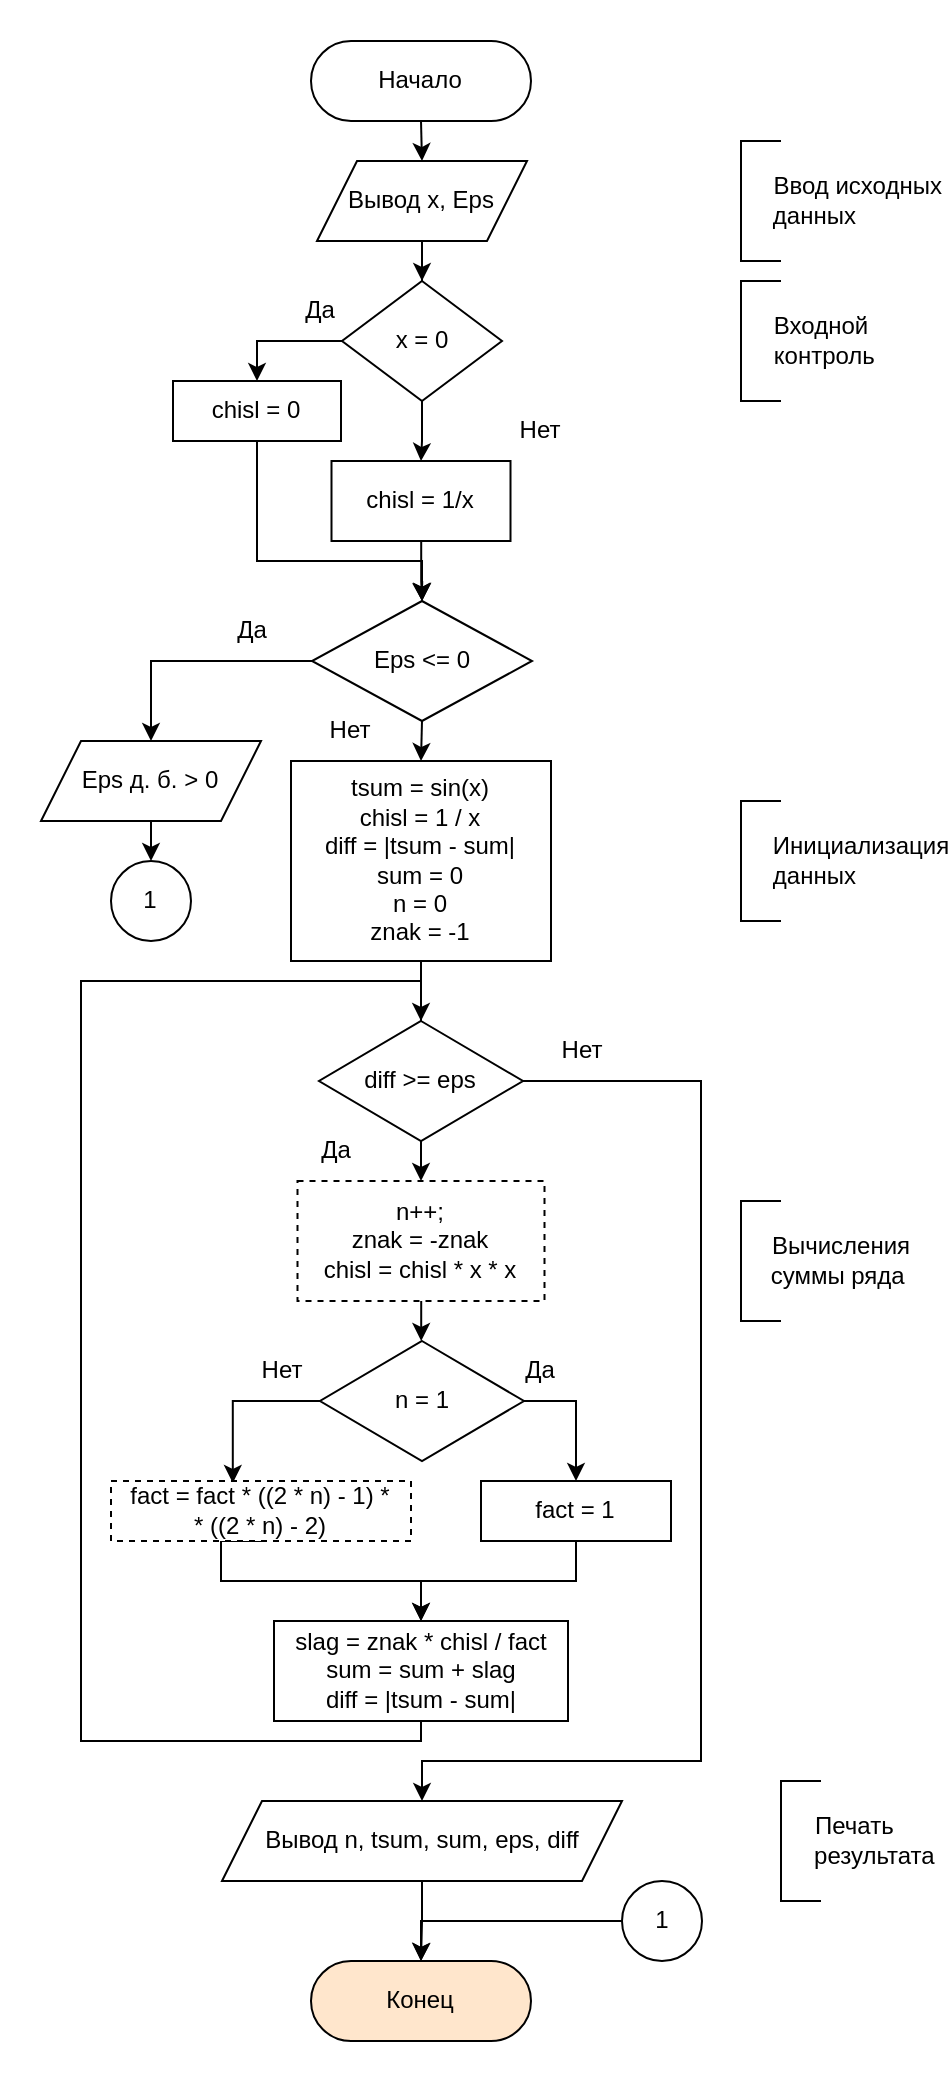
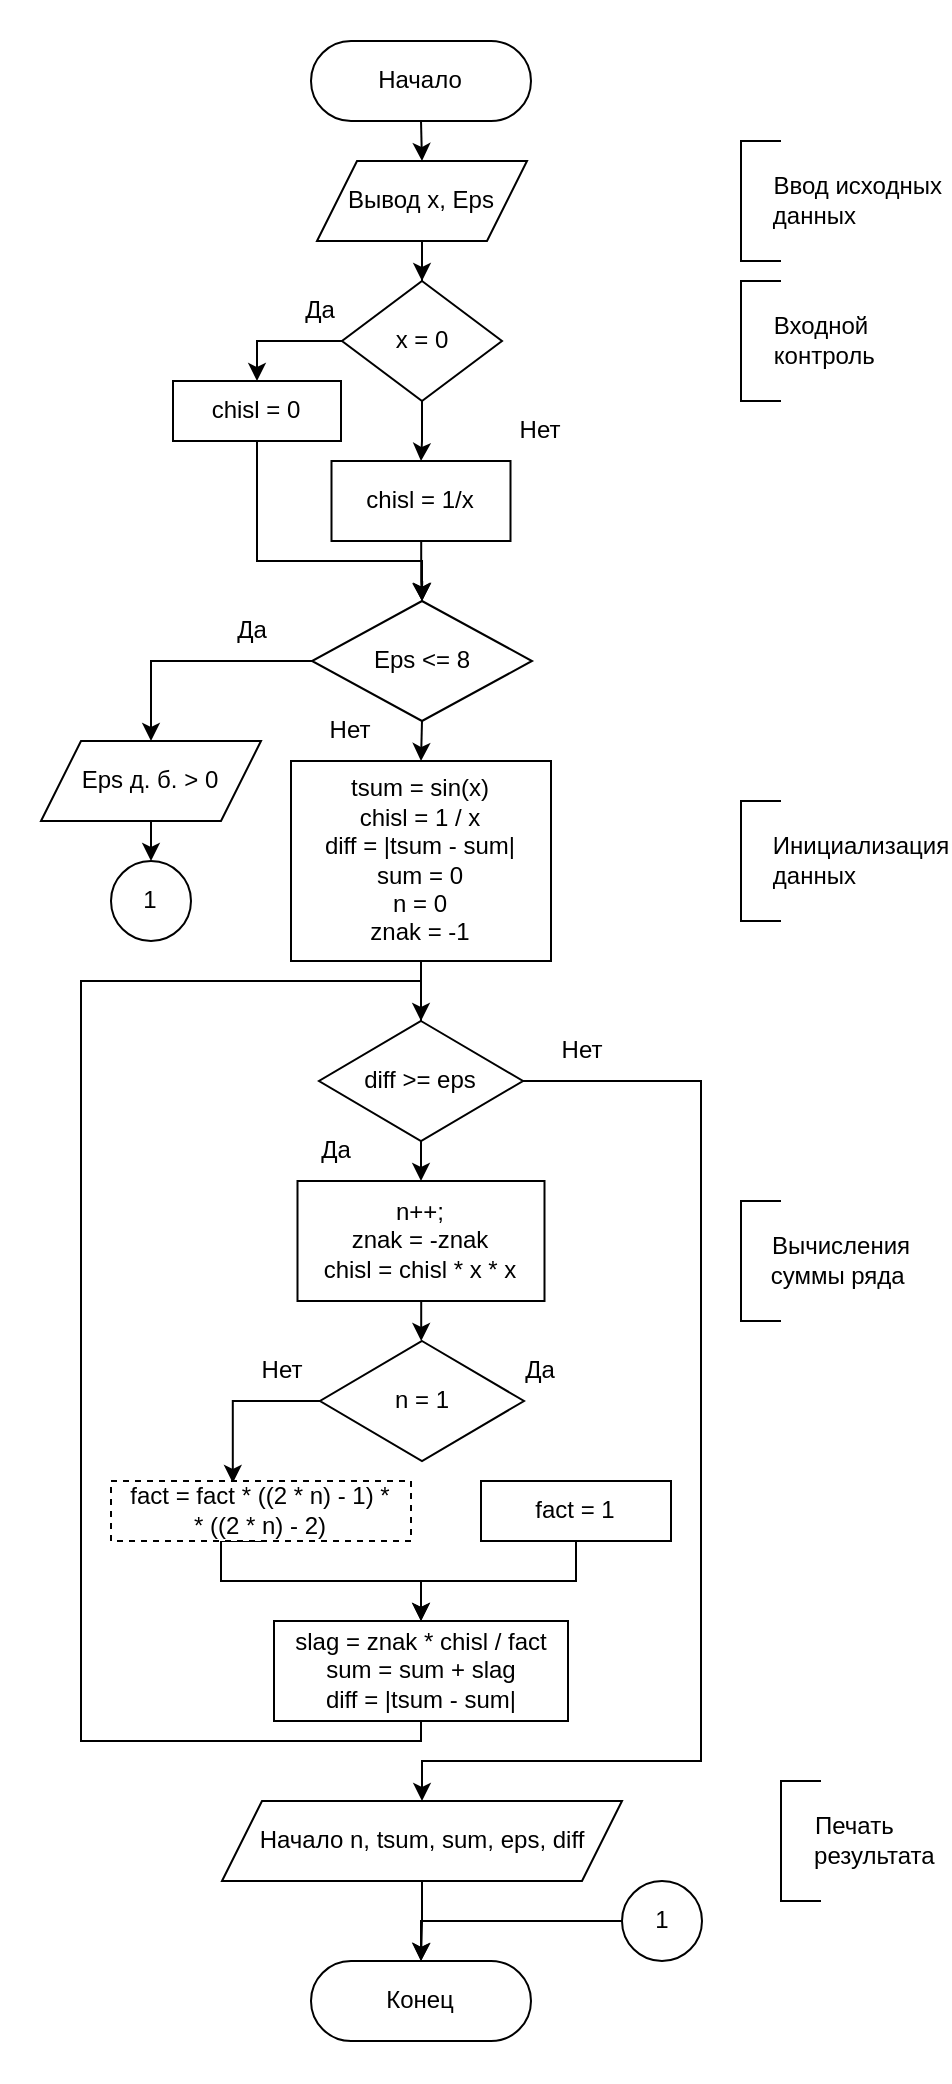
(423, 661) -> (423, 661)
(421, 1241) -> (421, 1241)
(576, 1408) -> none
(423, 1841) -> (423, 1841)
(421, 2001) -> (421, 2001)
